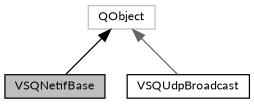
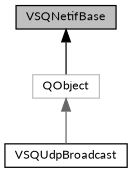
(84, 56) -> (66, 58)
